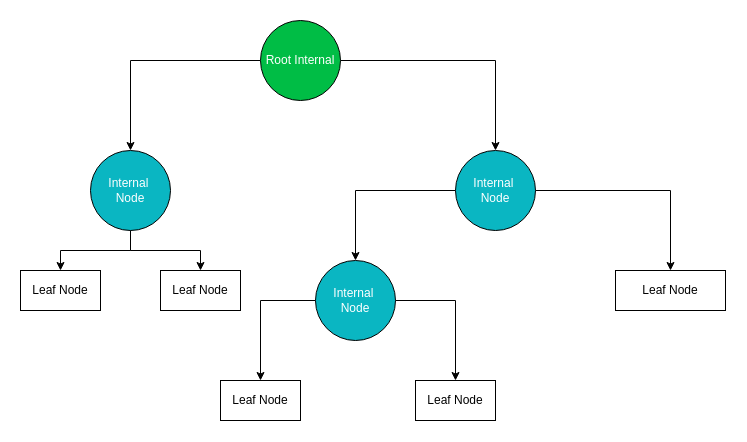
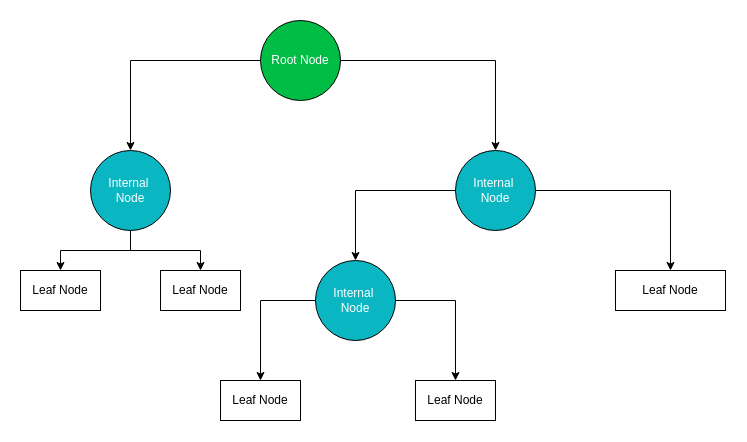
(301, 61) -> (301, 61)
